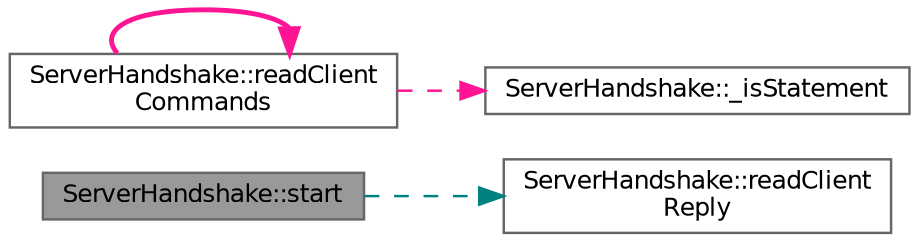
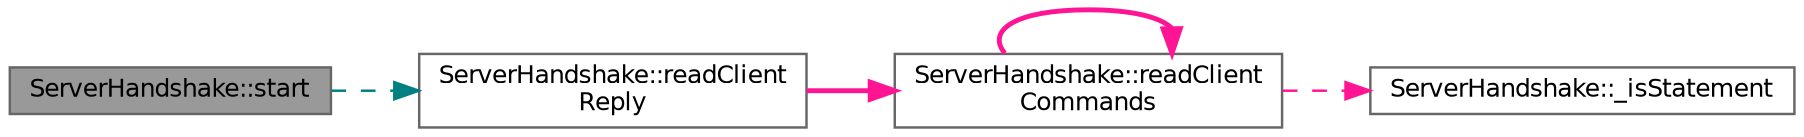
none -> (838, 91)
